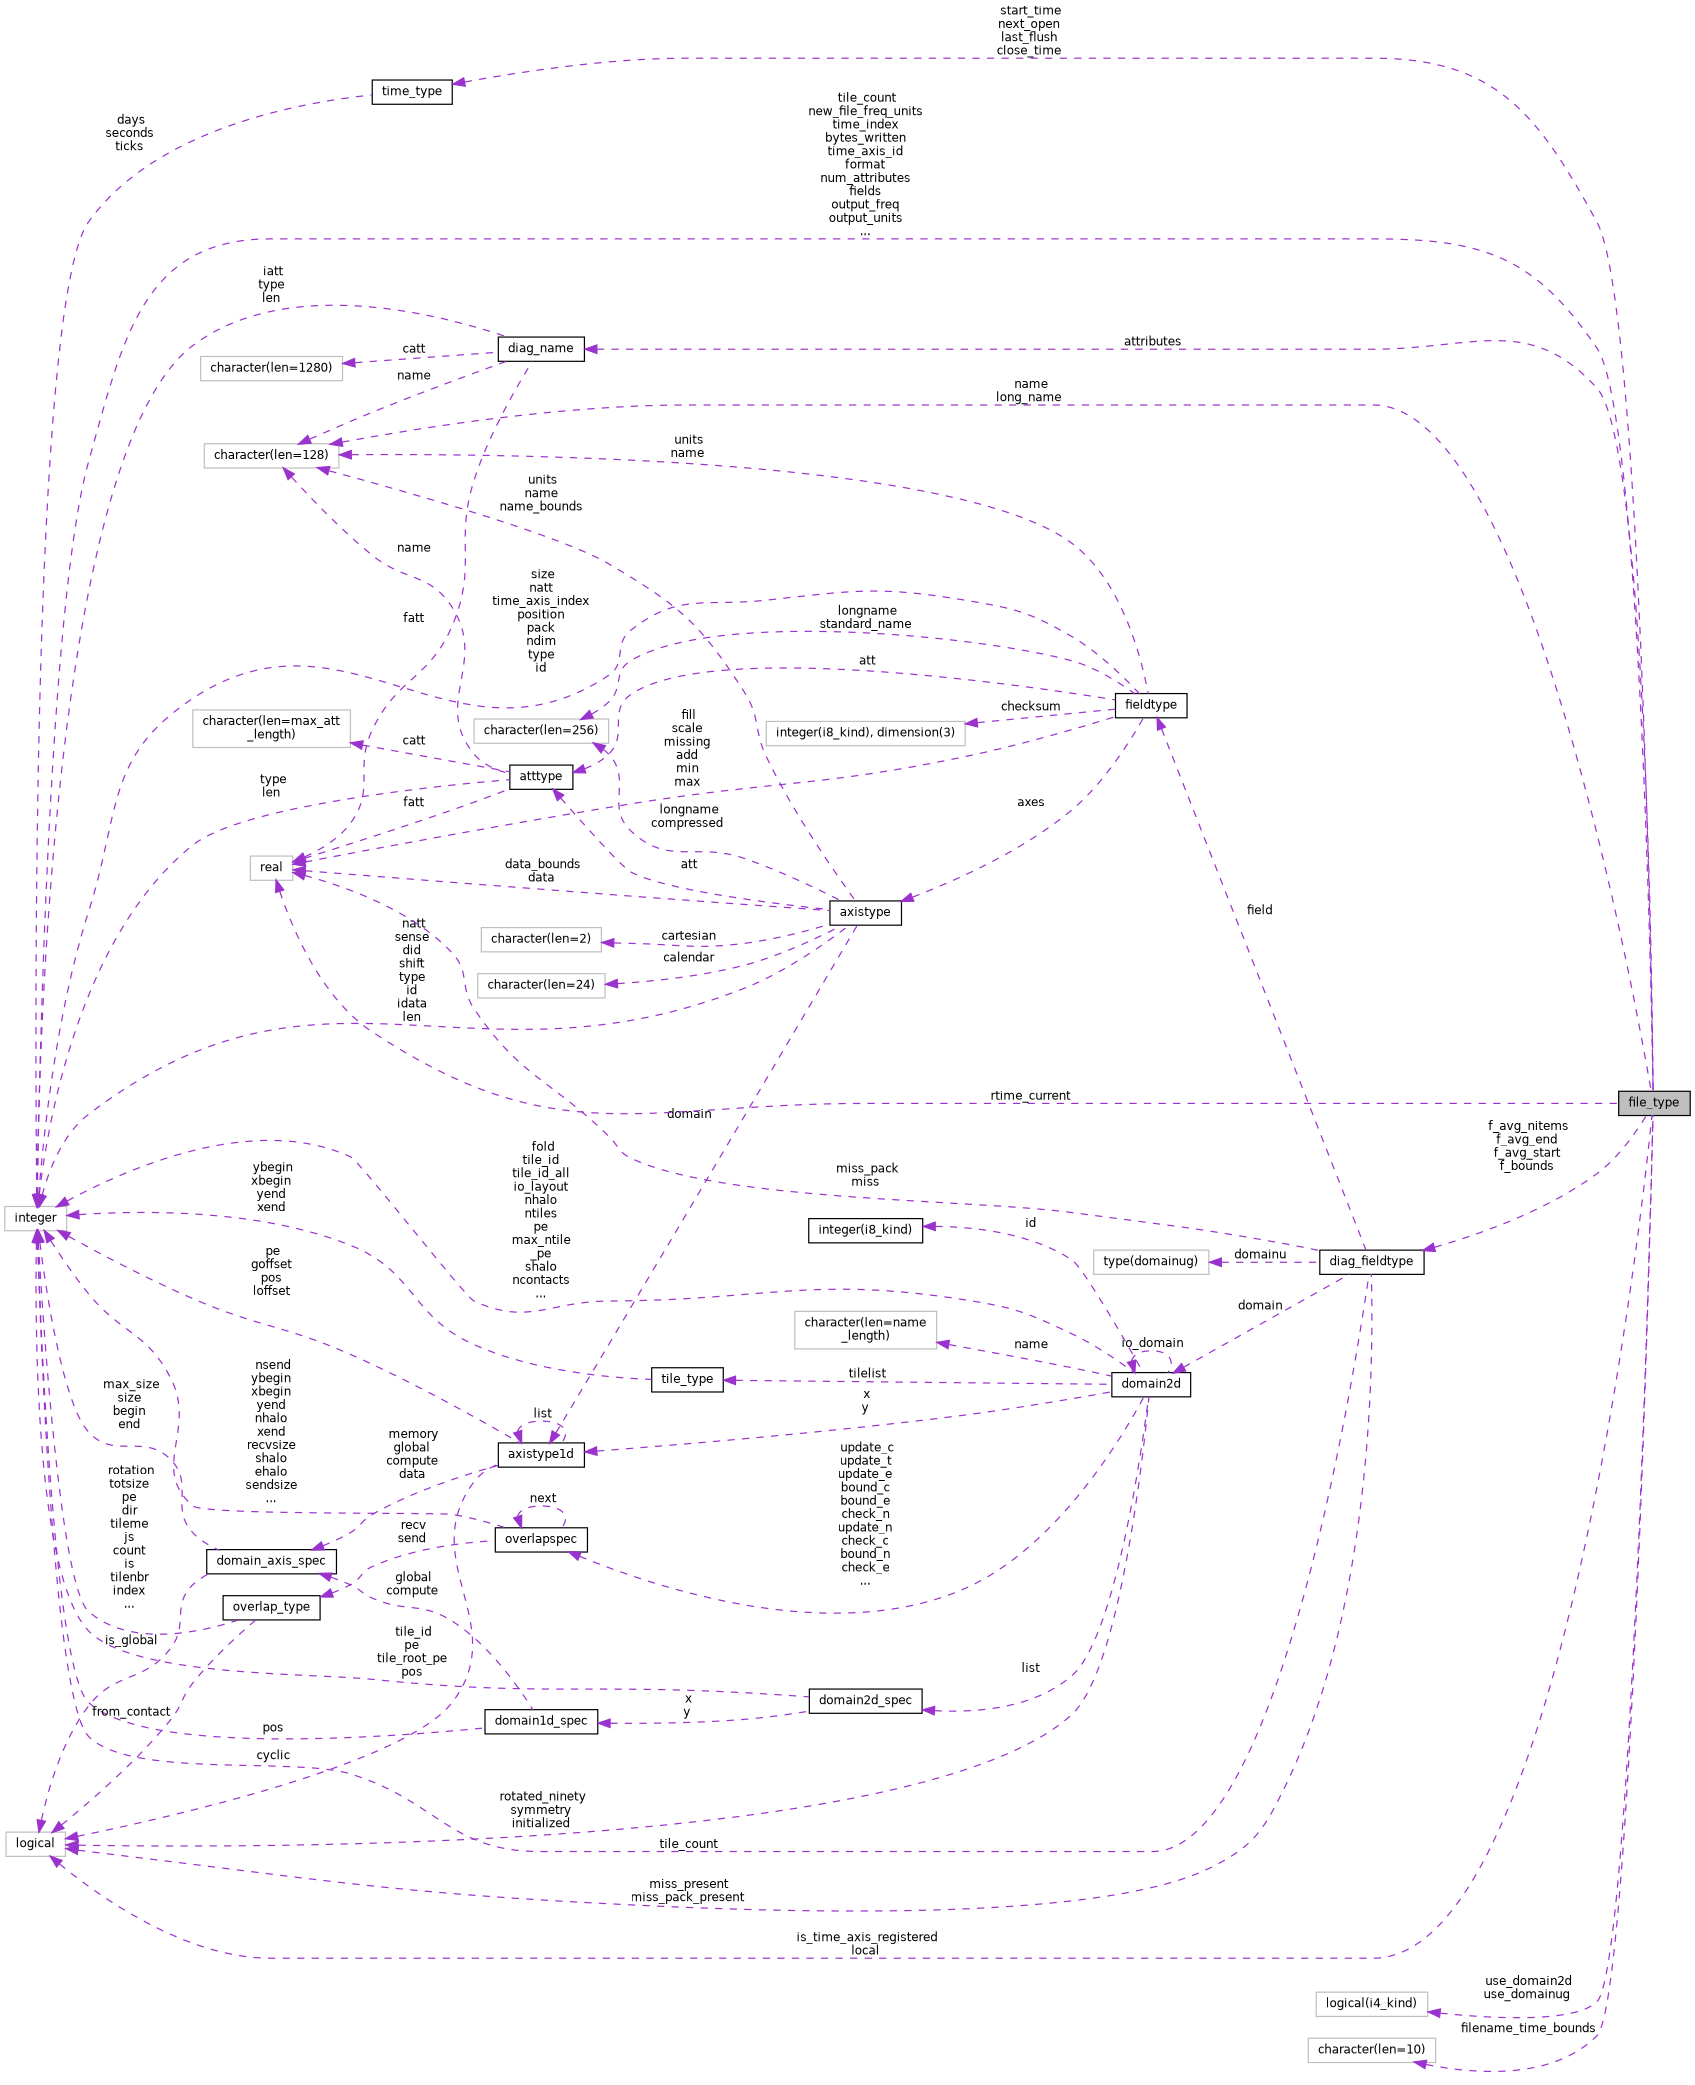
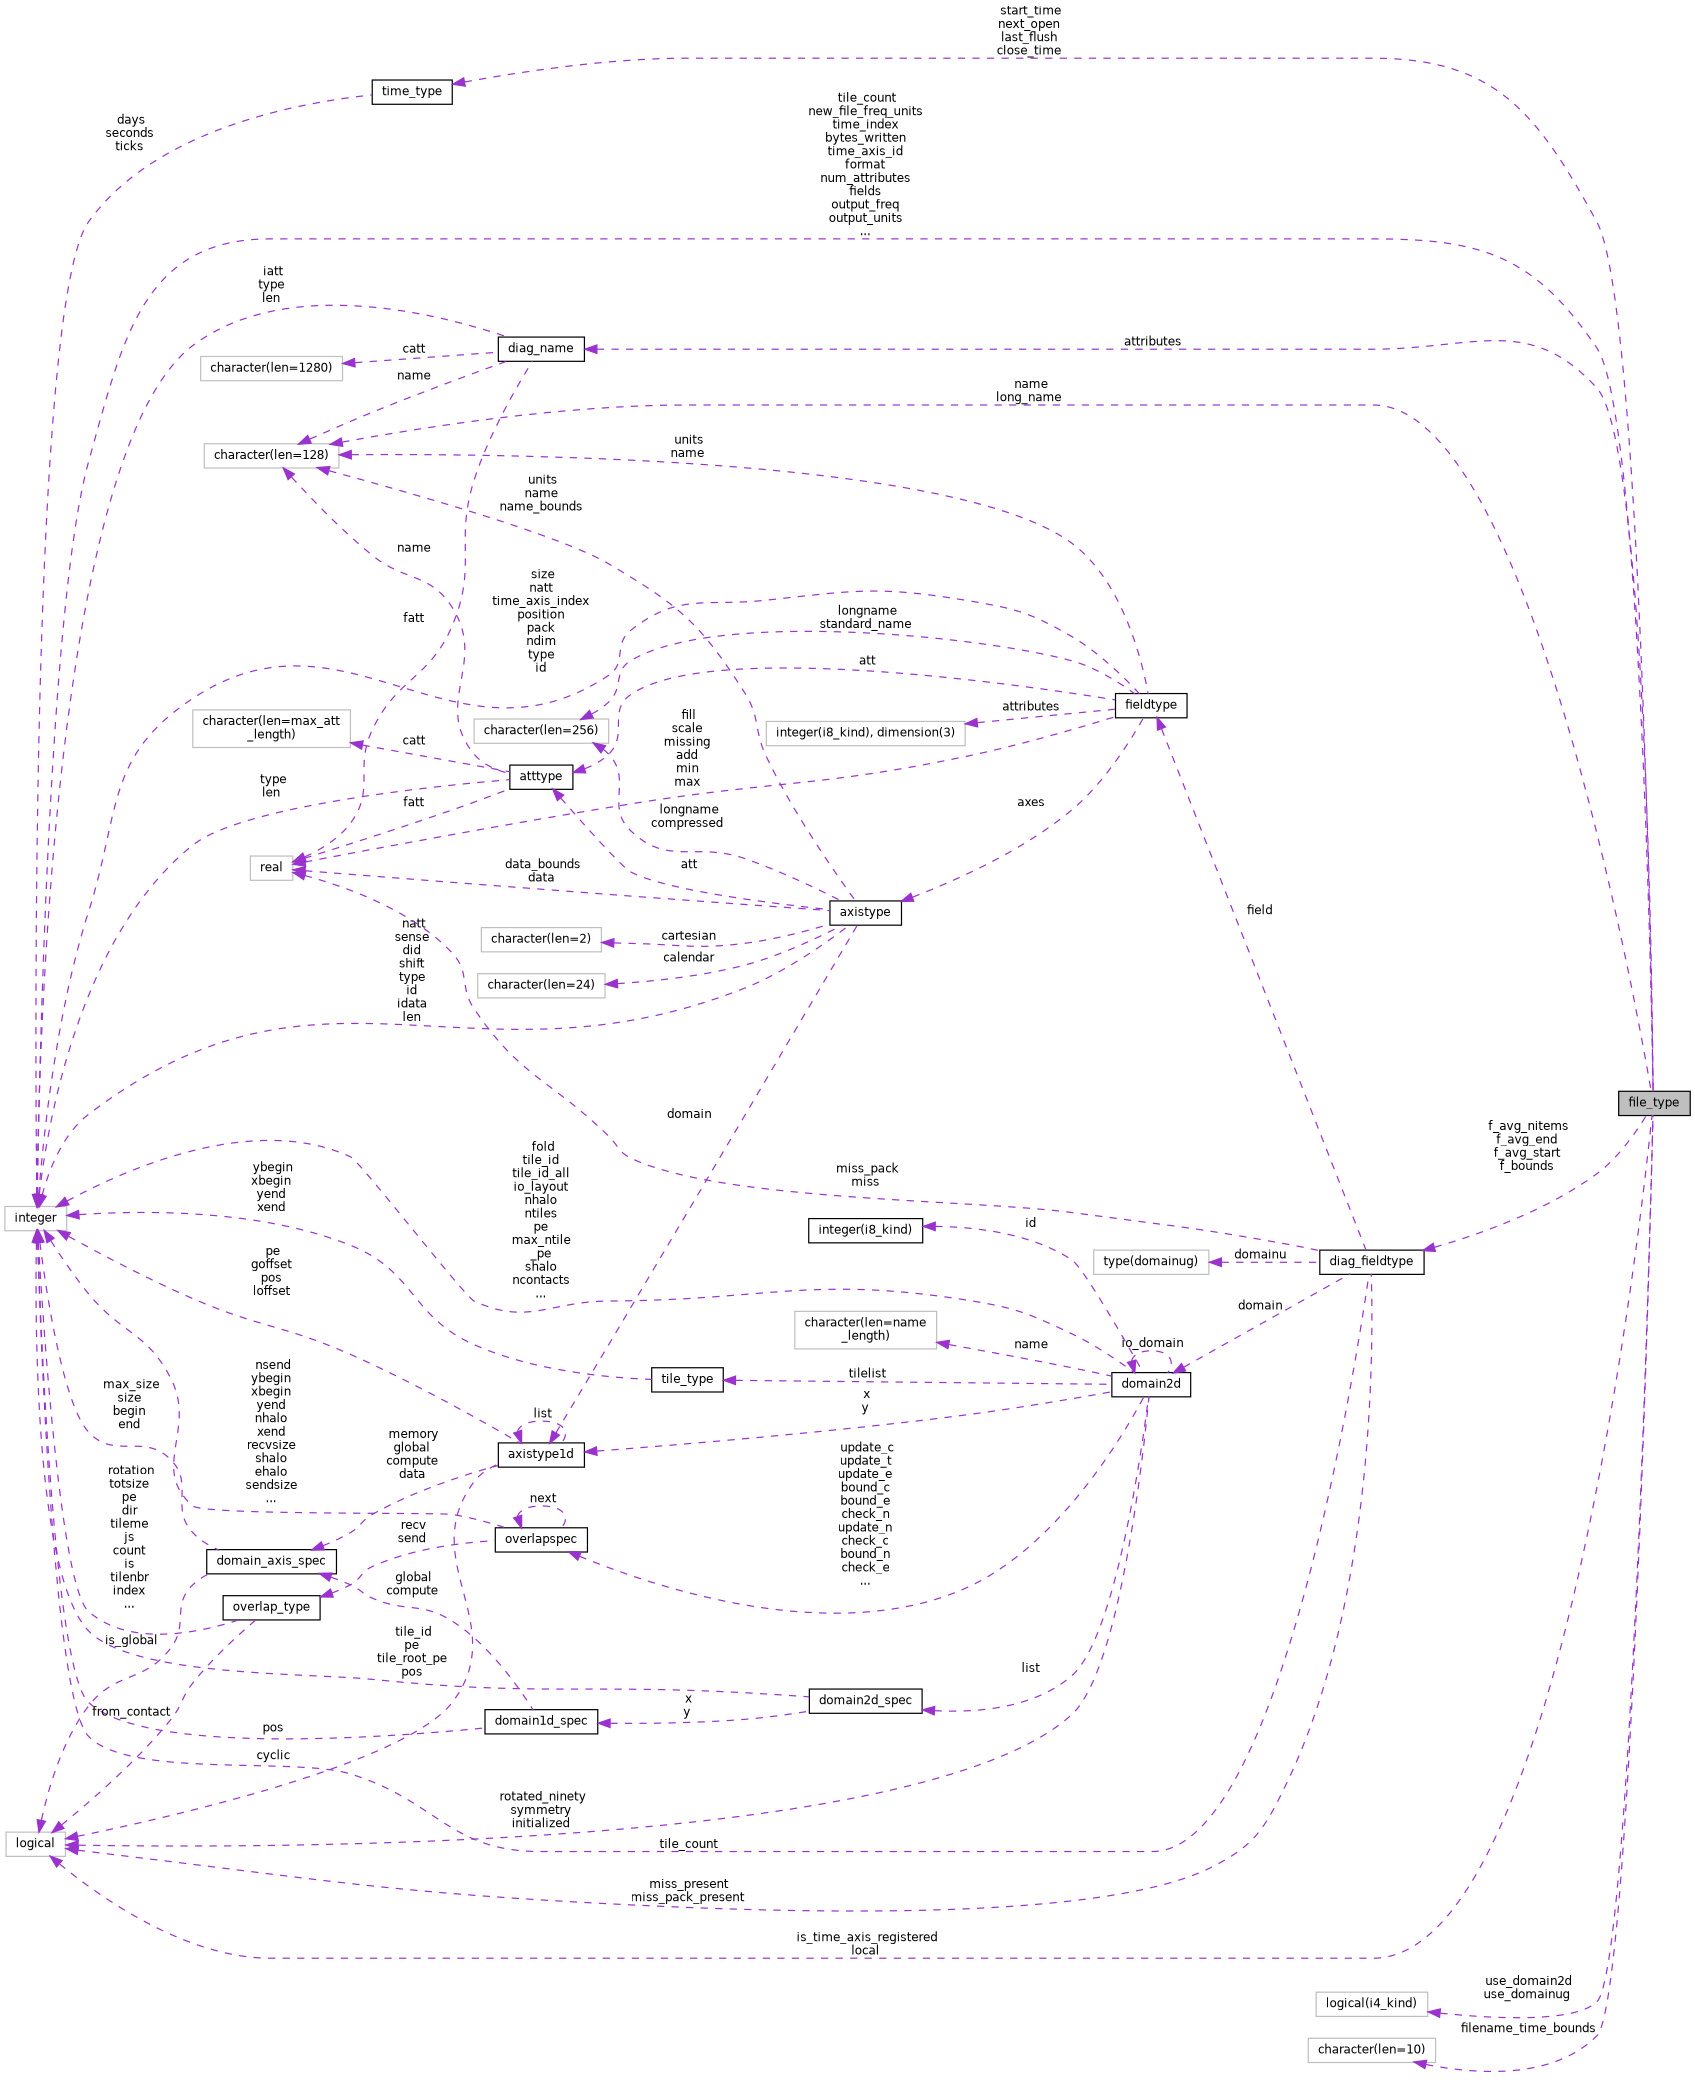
(1029, 707) -> (1029, 707)
(901, 1103) -> none
